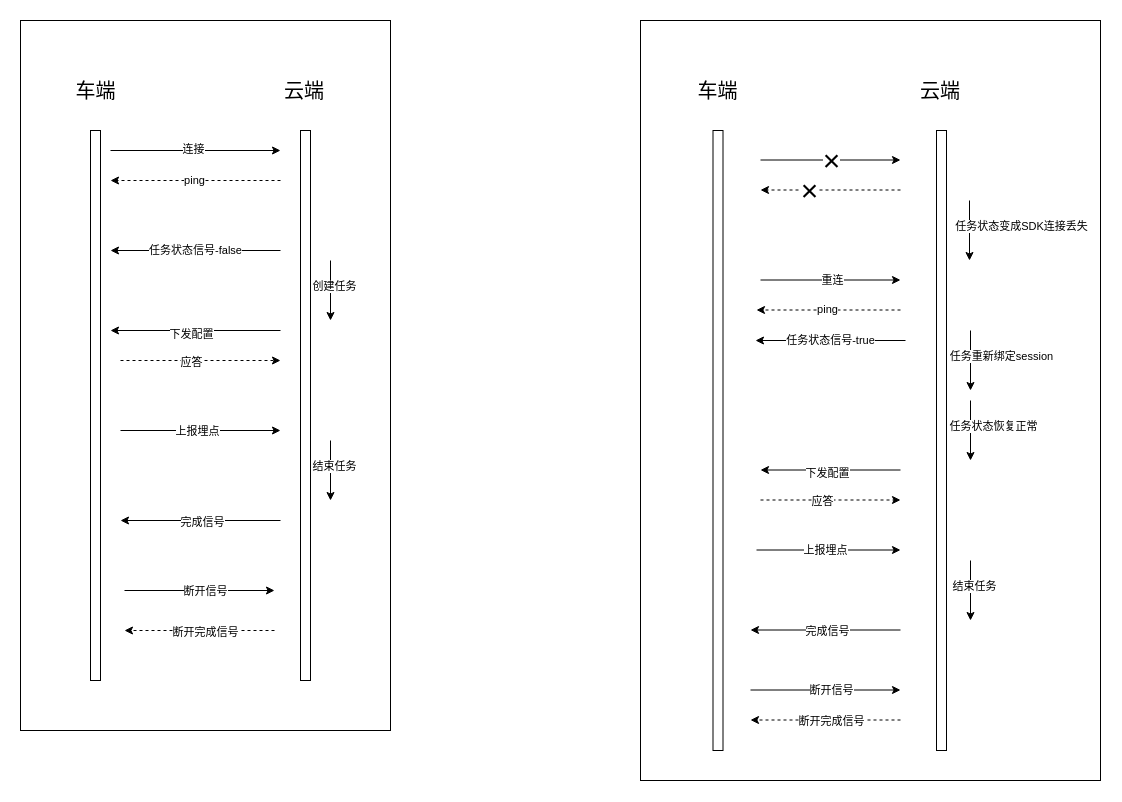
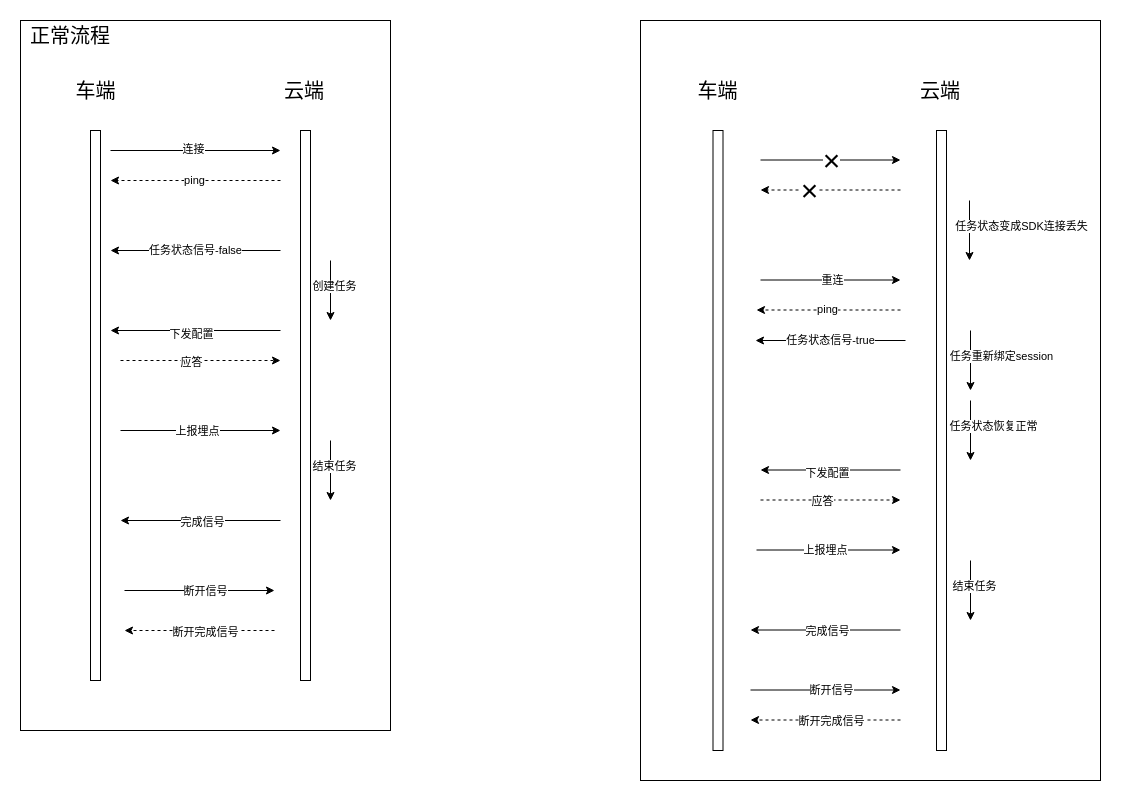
none -> (71, 36)
